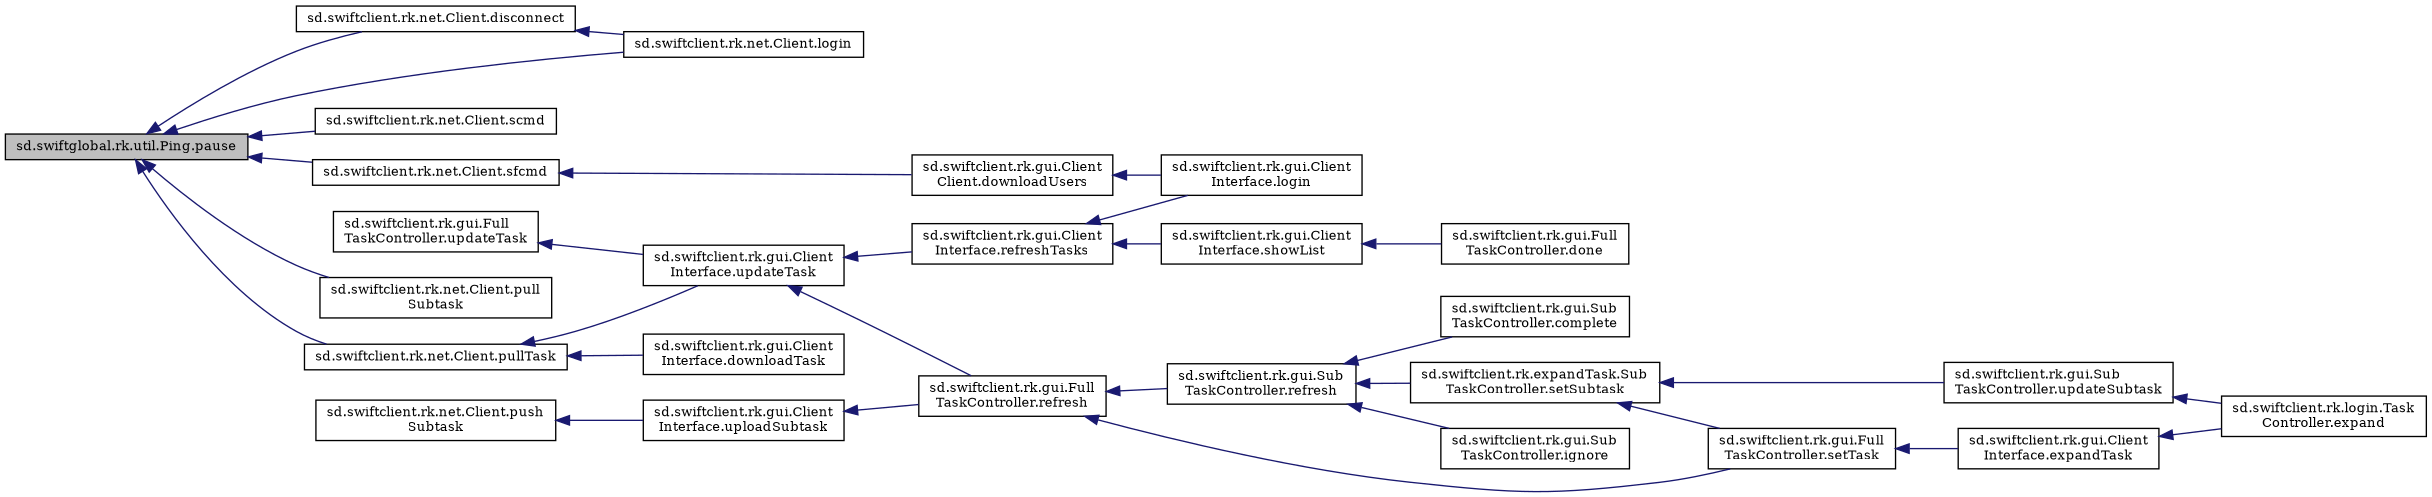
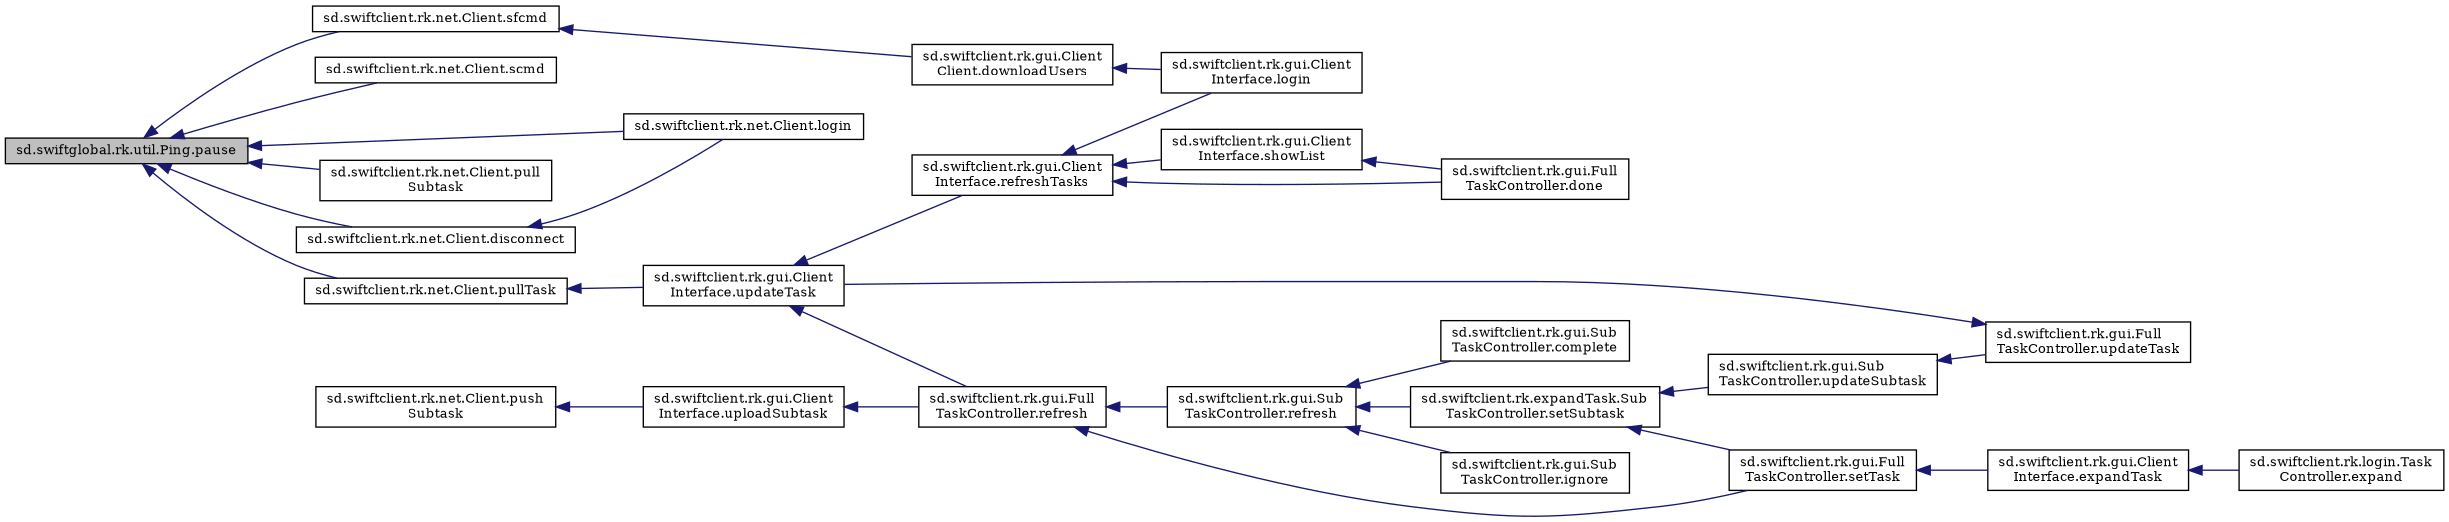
none -> (1284, 184)
(744, 354) -> none
(2204, 401) -> (1968, 357)
